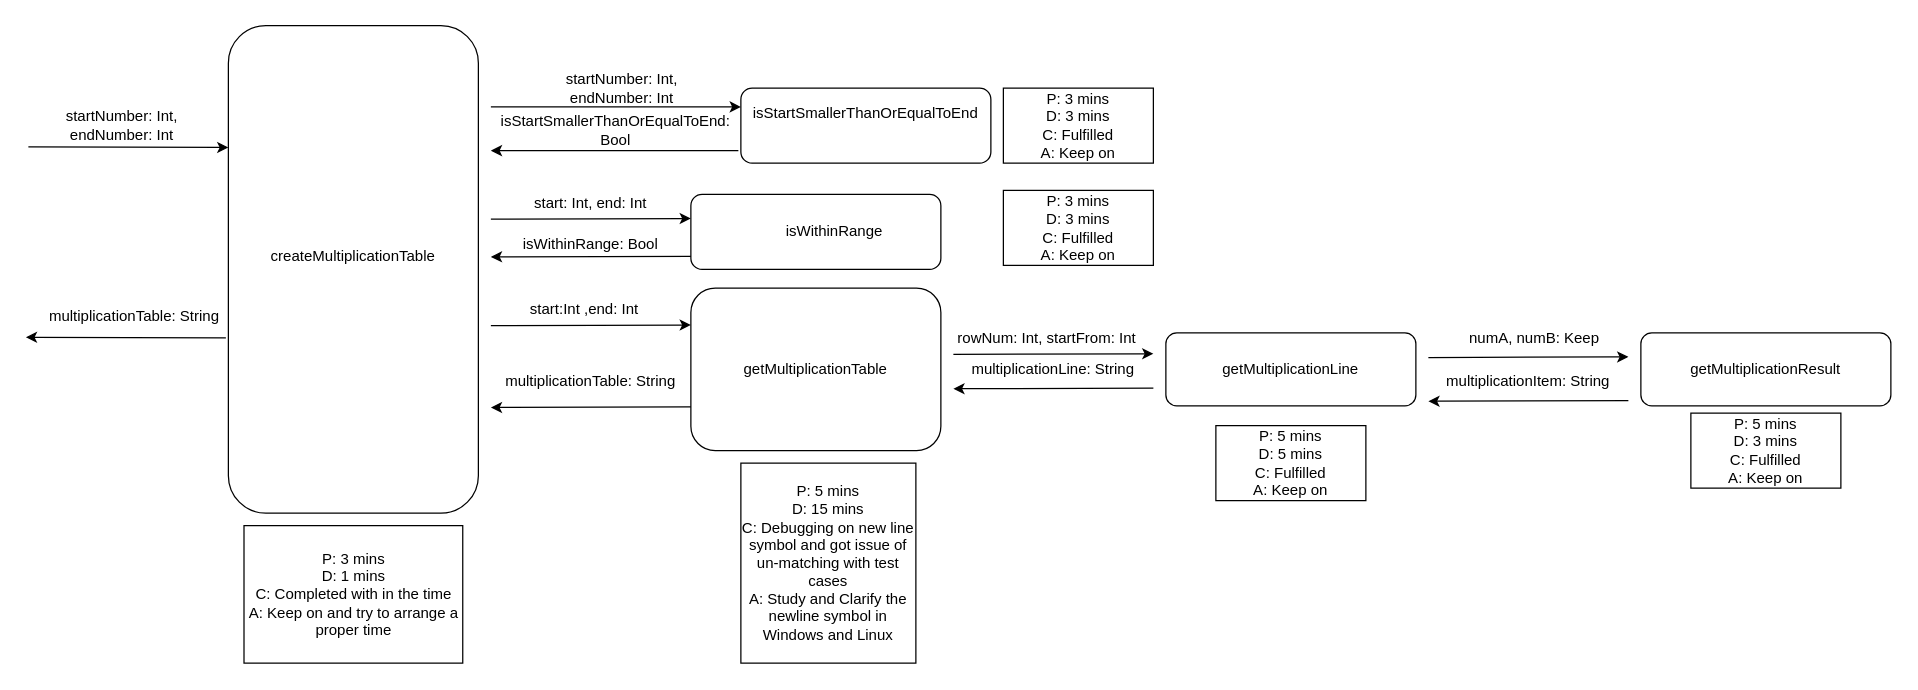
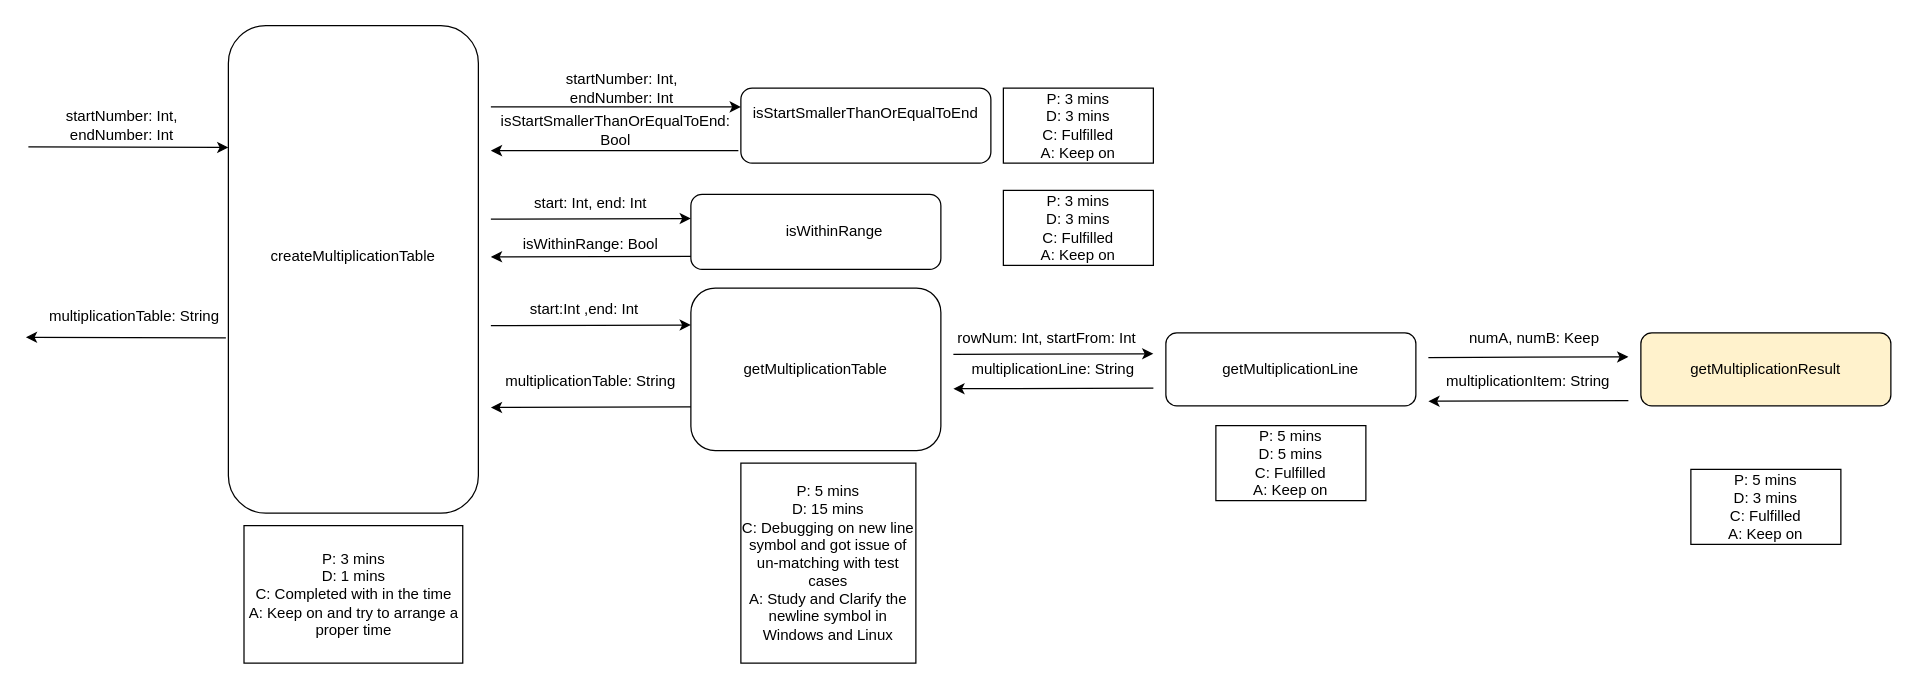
(1766, 369) -> (1766, 369)
(1766, 451) -> (1766, 507)
